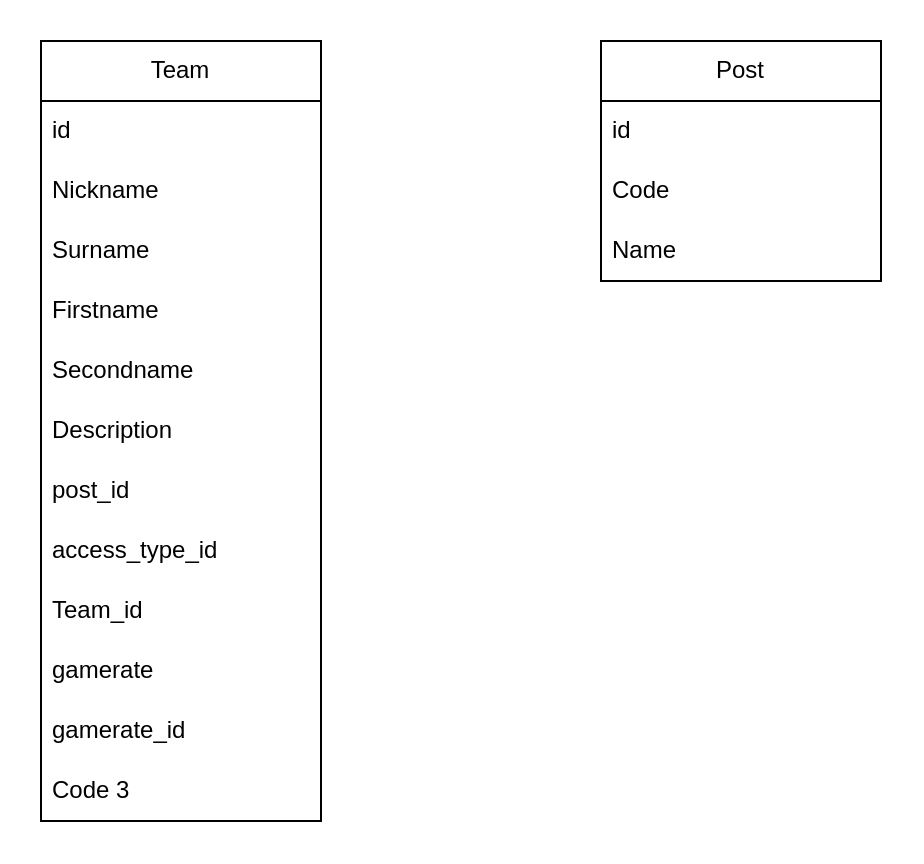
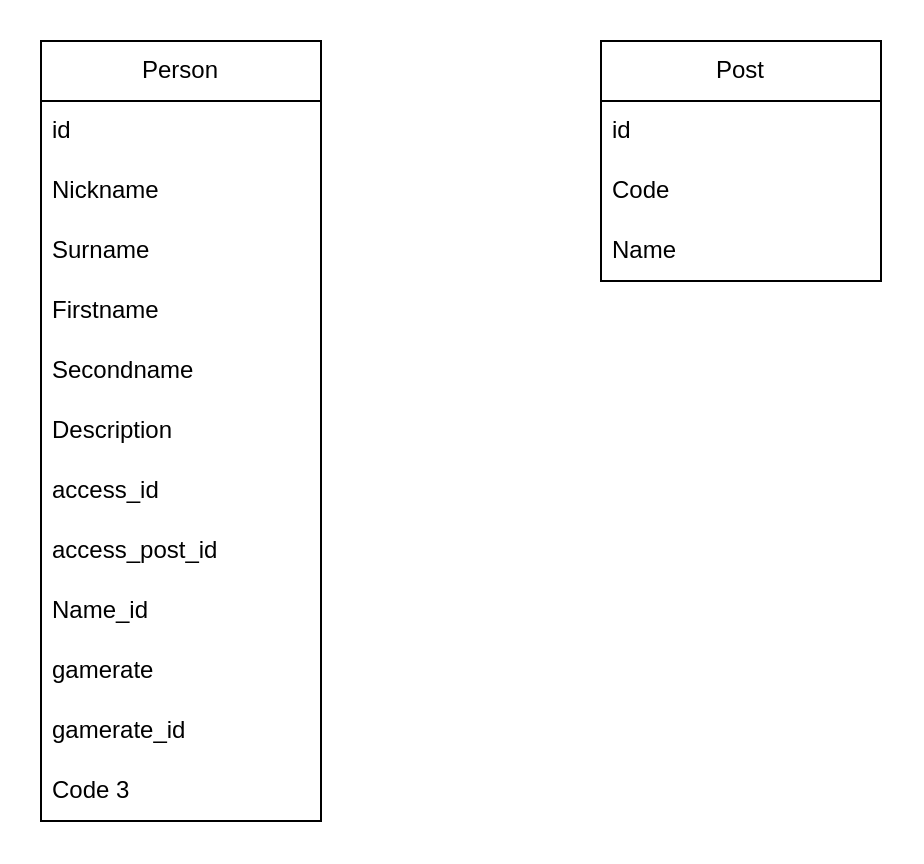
(181, 71) -> (181, 71)
(97, 491) -> (110, 491)
(144, 551) -> (144, 551)
(97, 611) -> (97, 611)
